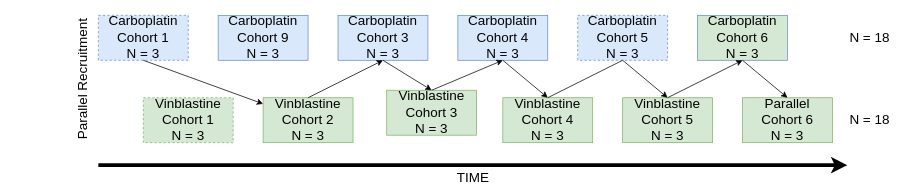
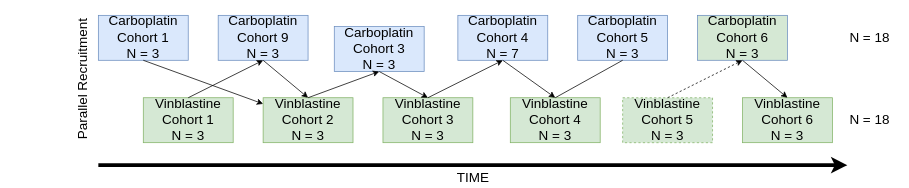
(143, 38) -> (143, 38)
(383, 38) -> (379, 49)
(503, 38) -> (503, 38)
(623, 38) -> (623, 38)
none -> (283, 77)
(643, 77) -> none
none -> (223, 80)
(702, 81) -> (702, 81)
(432, 113) -> (428, 120)
(188, 120) -> (188, 120)
(548, 120) -> (555, 120)
(668, 120) -> (668, 120)
(788, 120) -> (788, 120)
